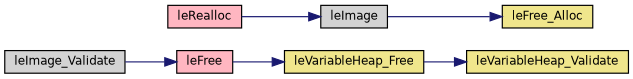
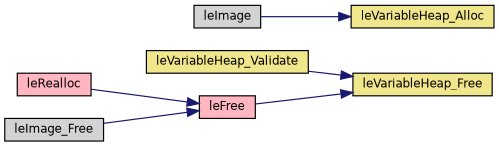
(275, 17) -> (139, 96)
(548, 17) -> (423, 17)
(65, 62) -> (54, 130)
(439, 62) -> (325, 73)
